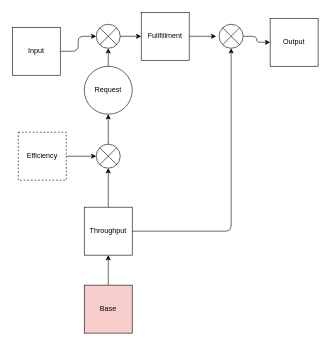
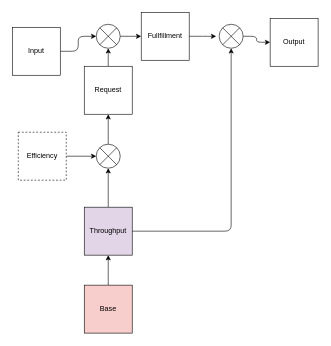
(108, 90) -> (108, 90)
(108, 231) -> (108, 231)
